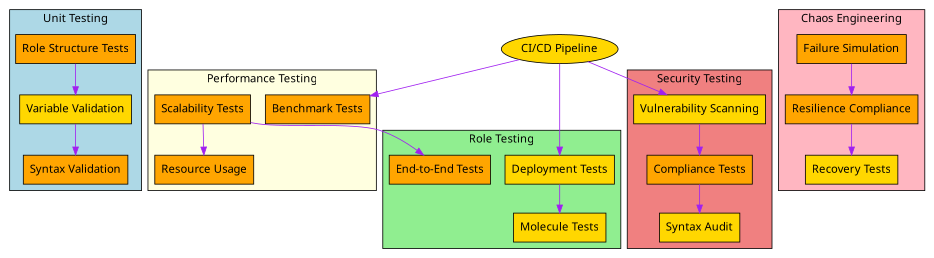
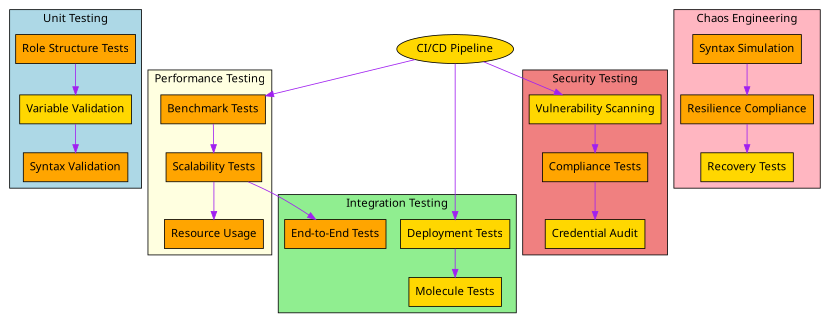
(852, 49) -> (747, 49)
none -> (213, 134)
(502, 140) -> (397, 204)
(700, 228) -> (595, 234)
